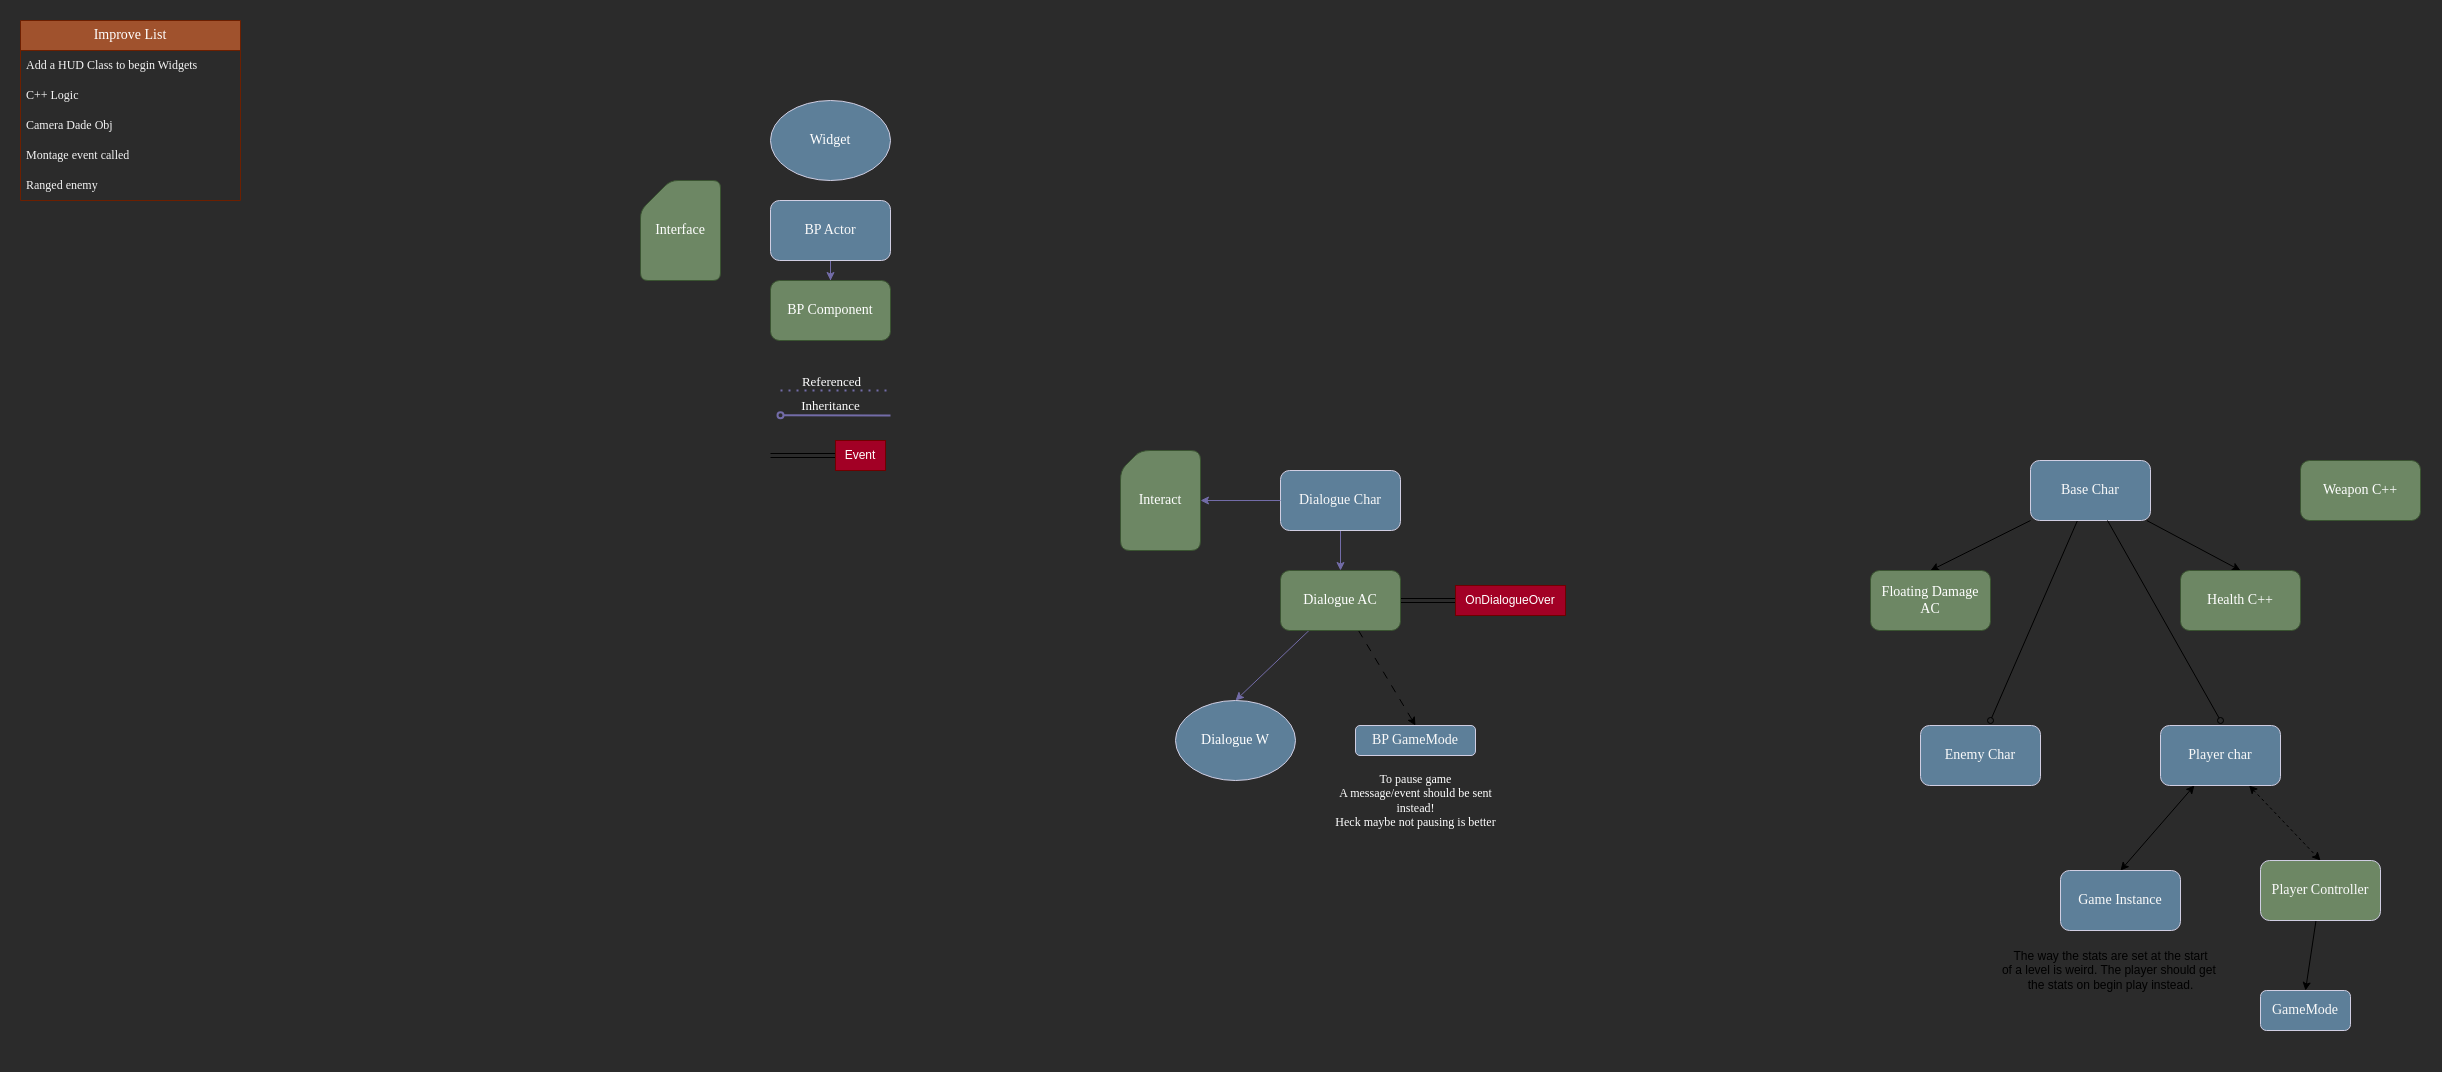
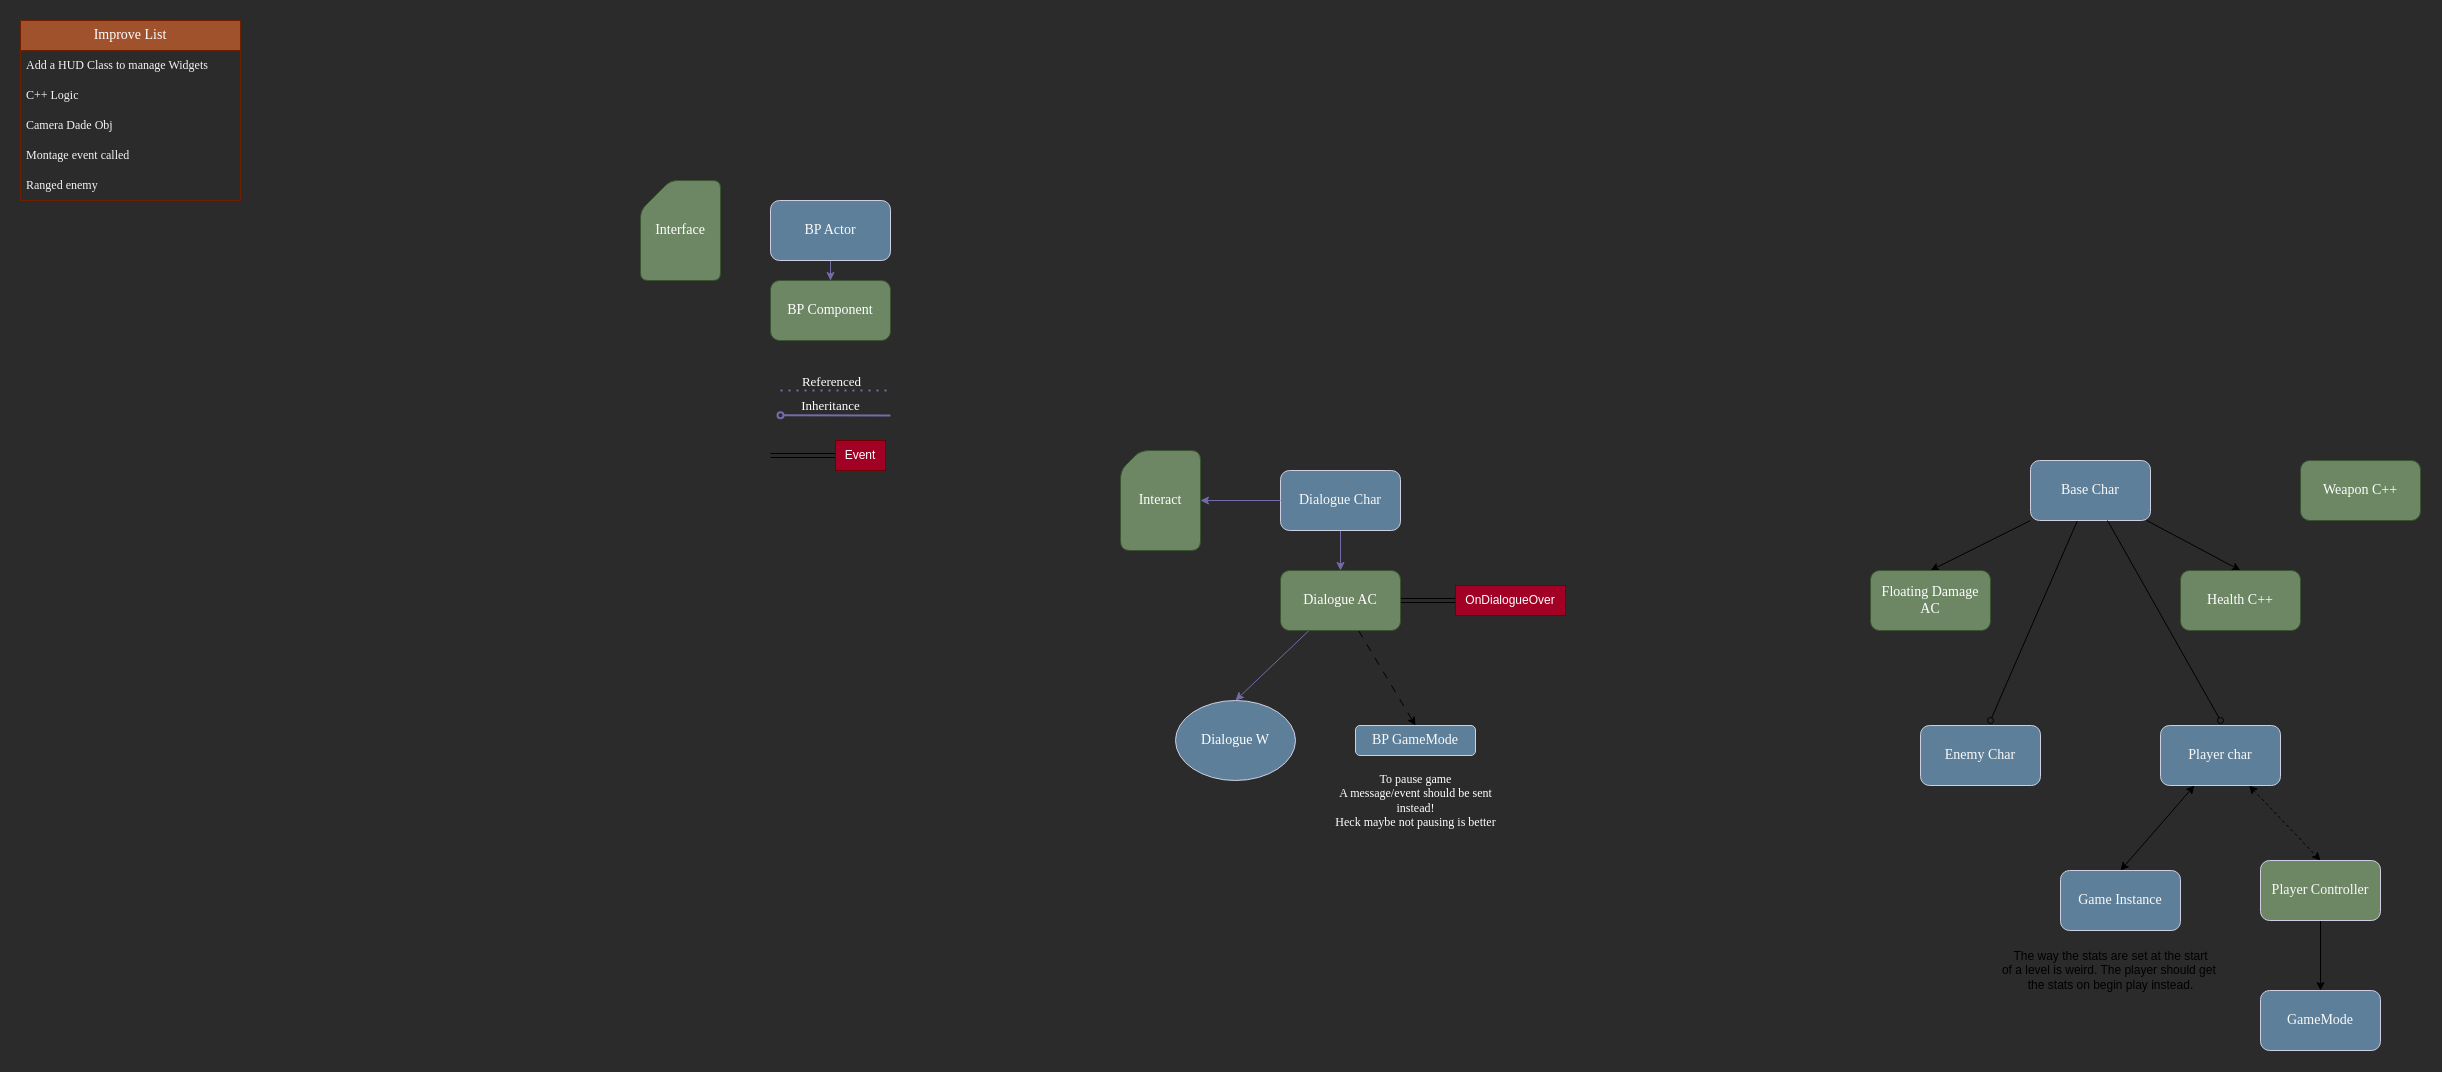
(120, 66) -> (125, 66)
(831, 141) -> none
(2306, 1011) -> (2321, 1021)
